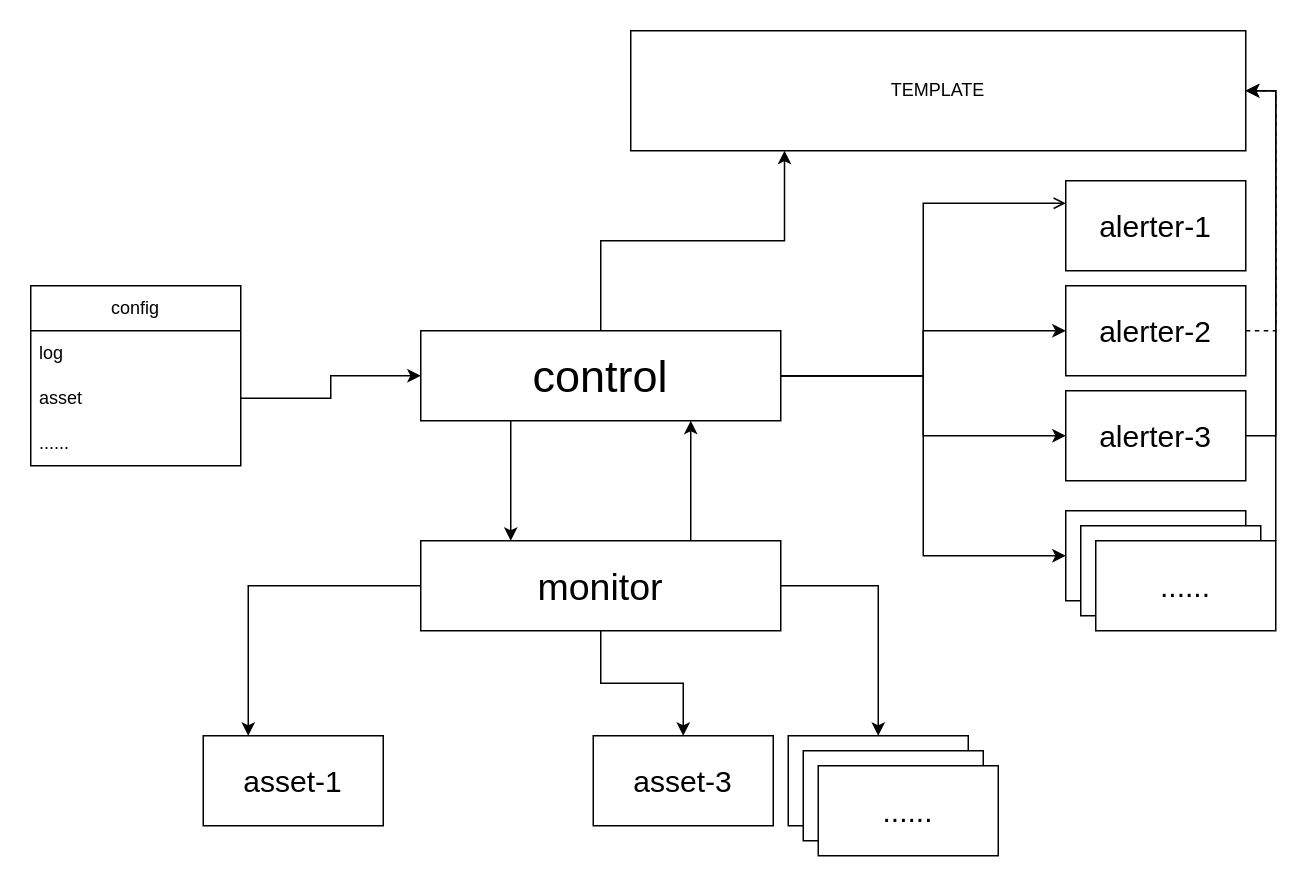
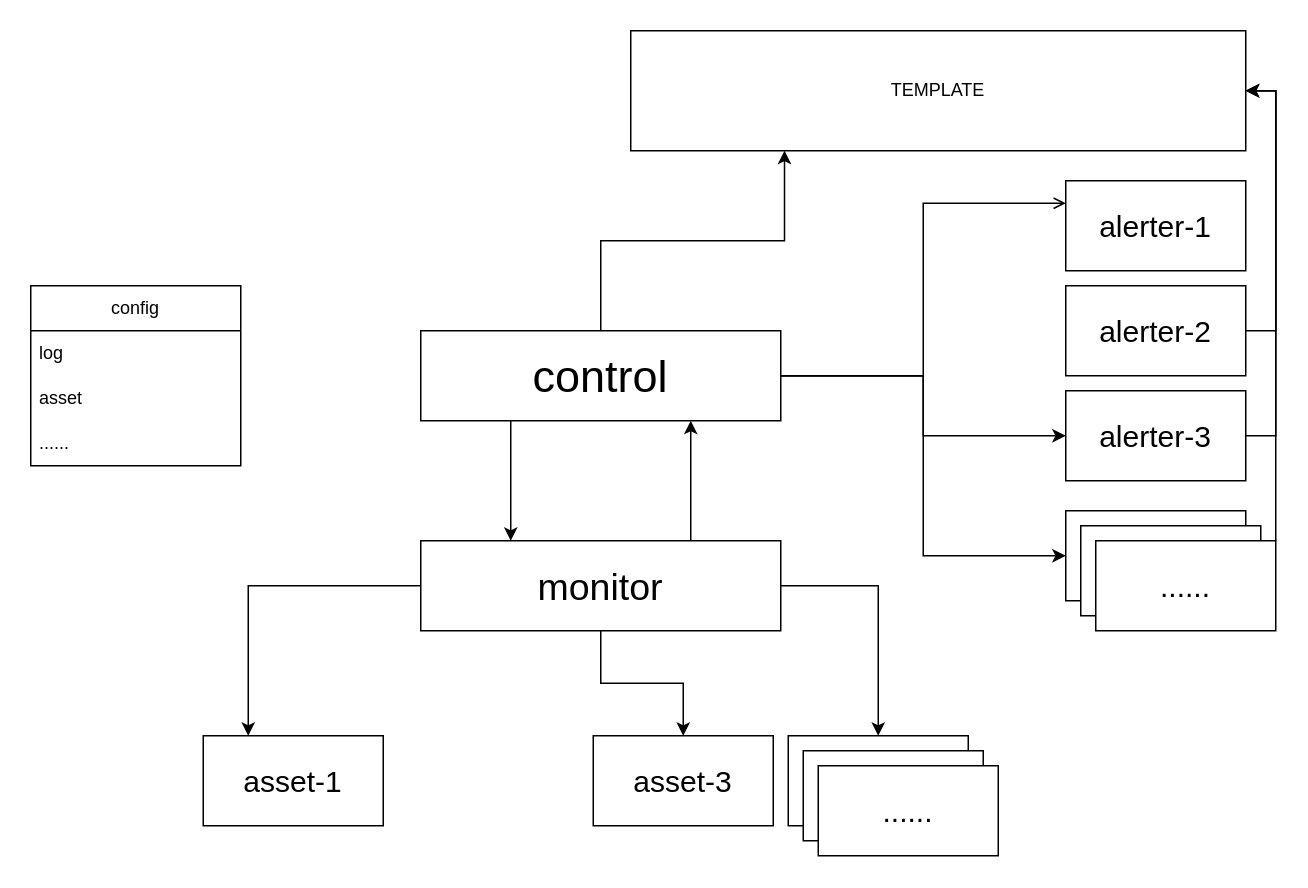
(991, 331) -> none
(1260, 331) -> (1260, 331)
(331, 392) -> none
